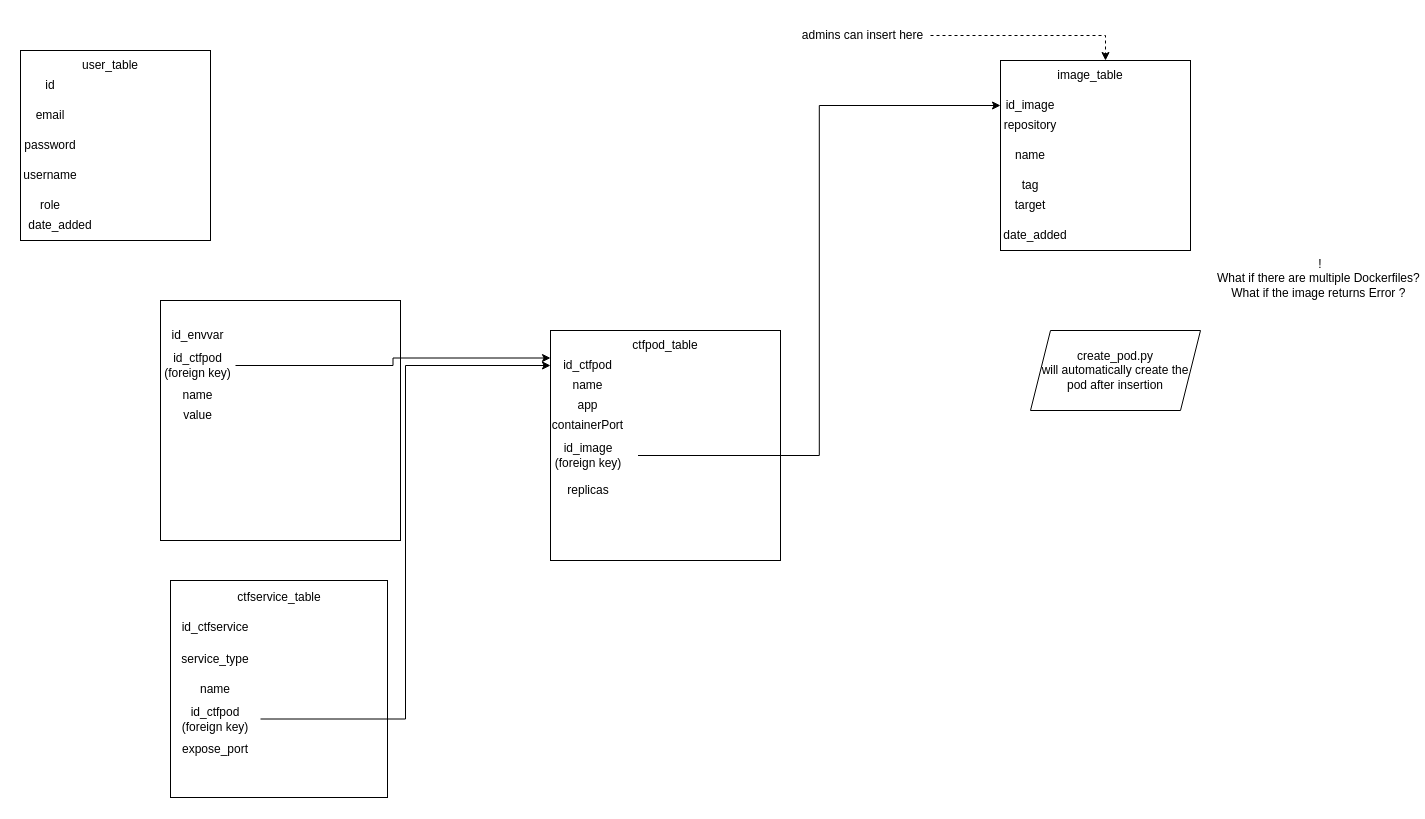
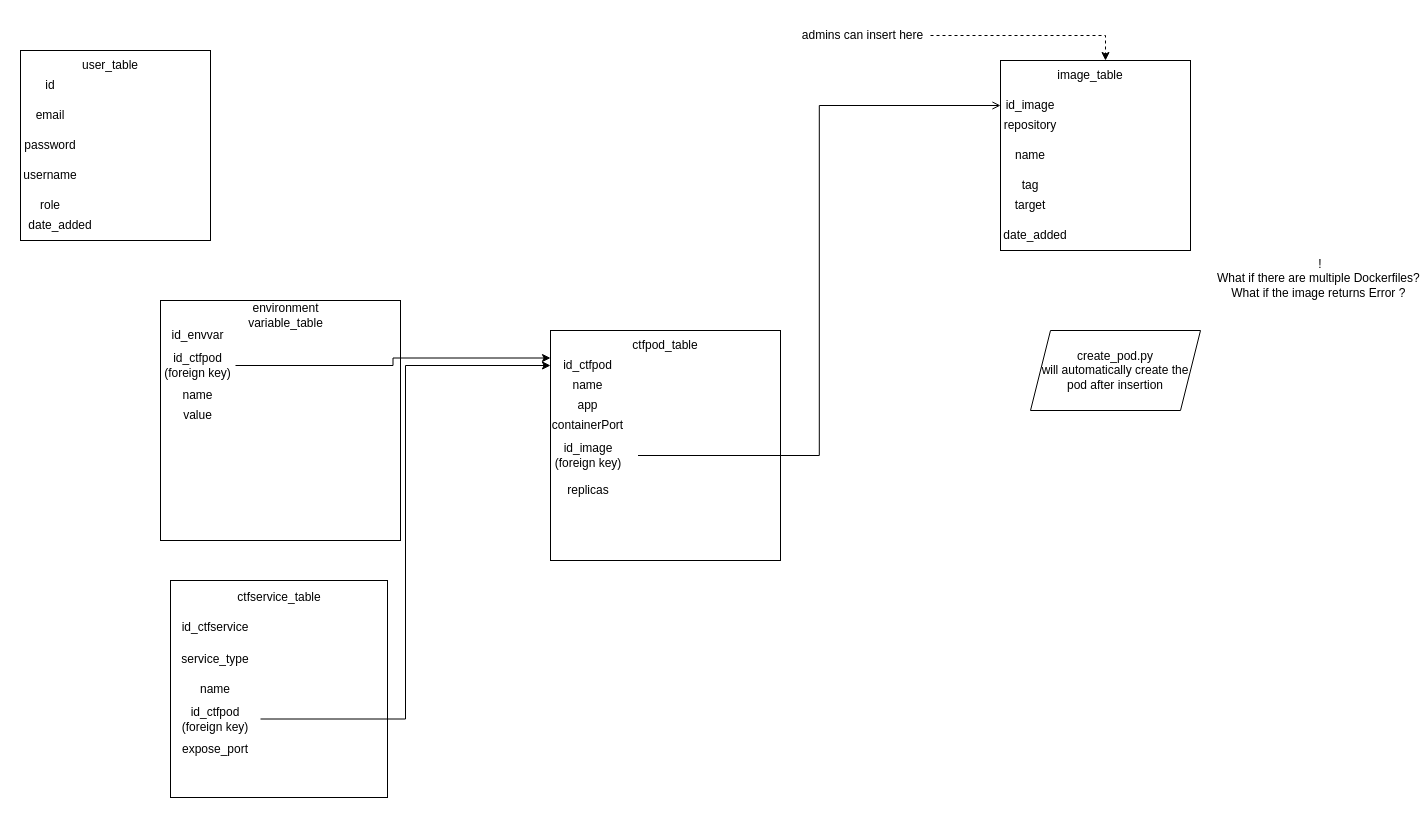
(992, 106) -> (993, 106)
none -> (286, 316)
